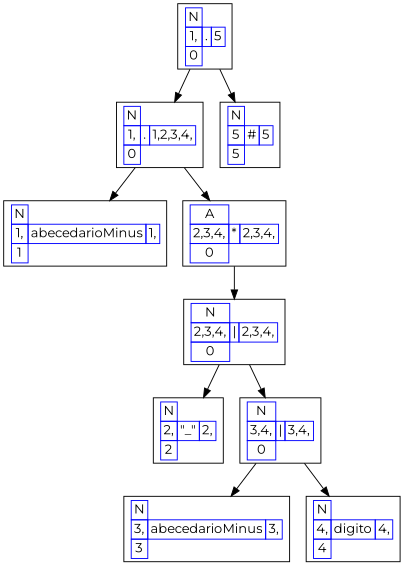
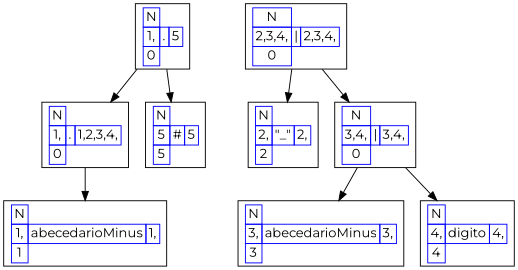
(234, 233) -> none
